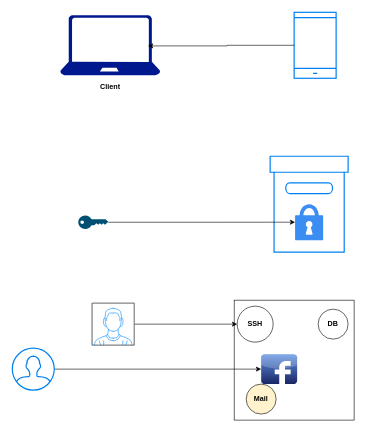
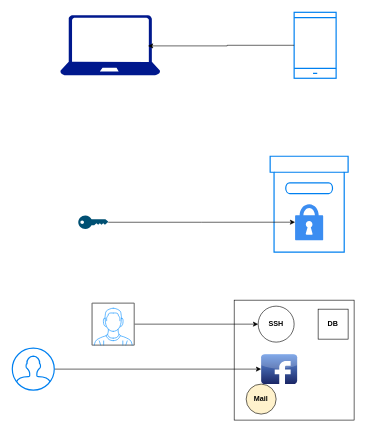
(110, 87) -> none
(255, 324) -> (276, 324)
(333, 324) -> (333, 324)
